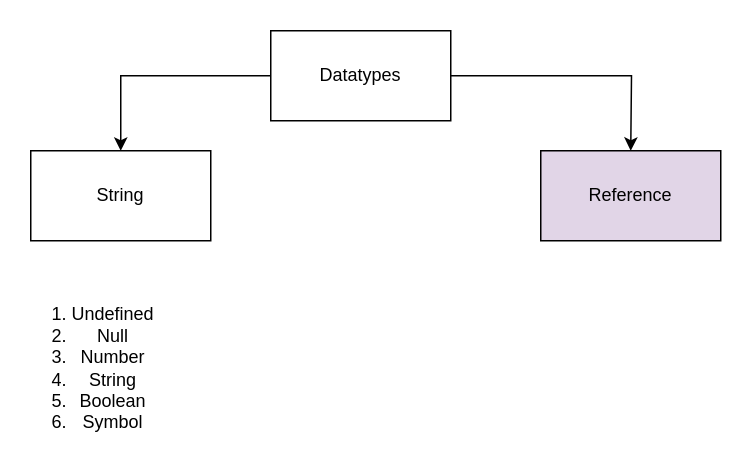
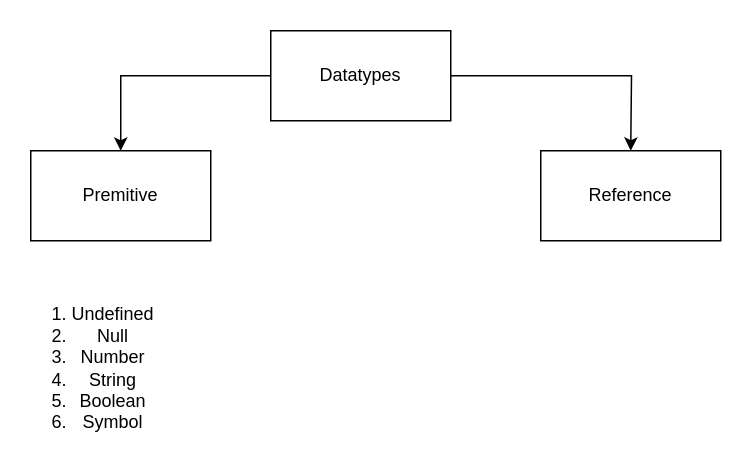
(121, 196) -> (121, 196)
(631, 196) -> (631, 196)
